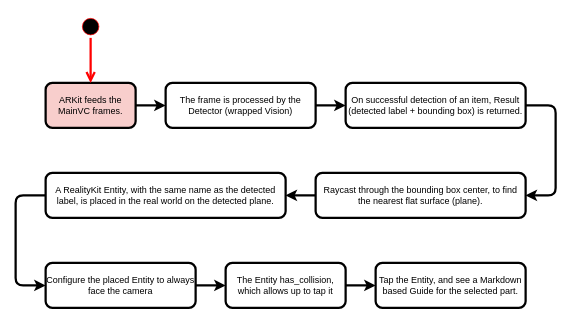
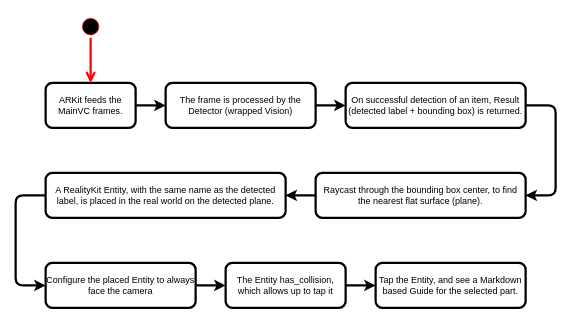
(90, 105) -> (90, 105)
